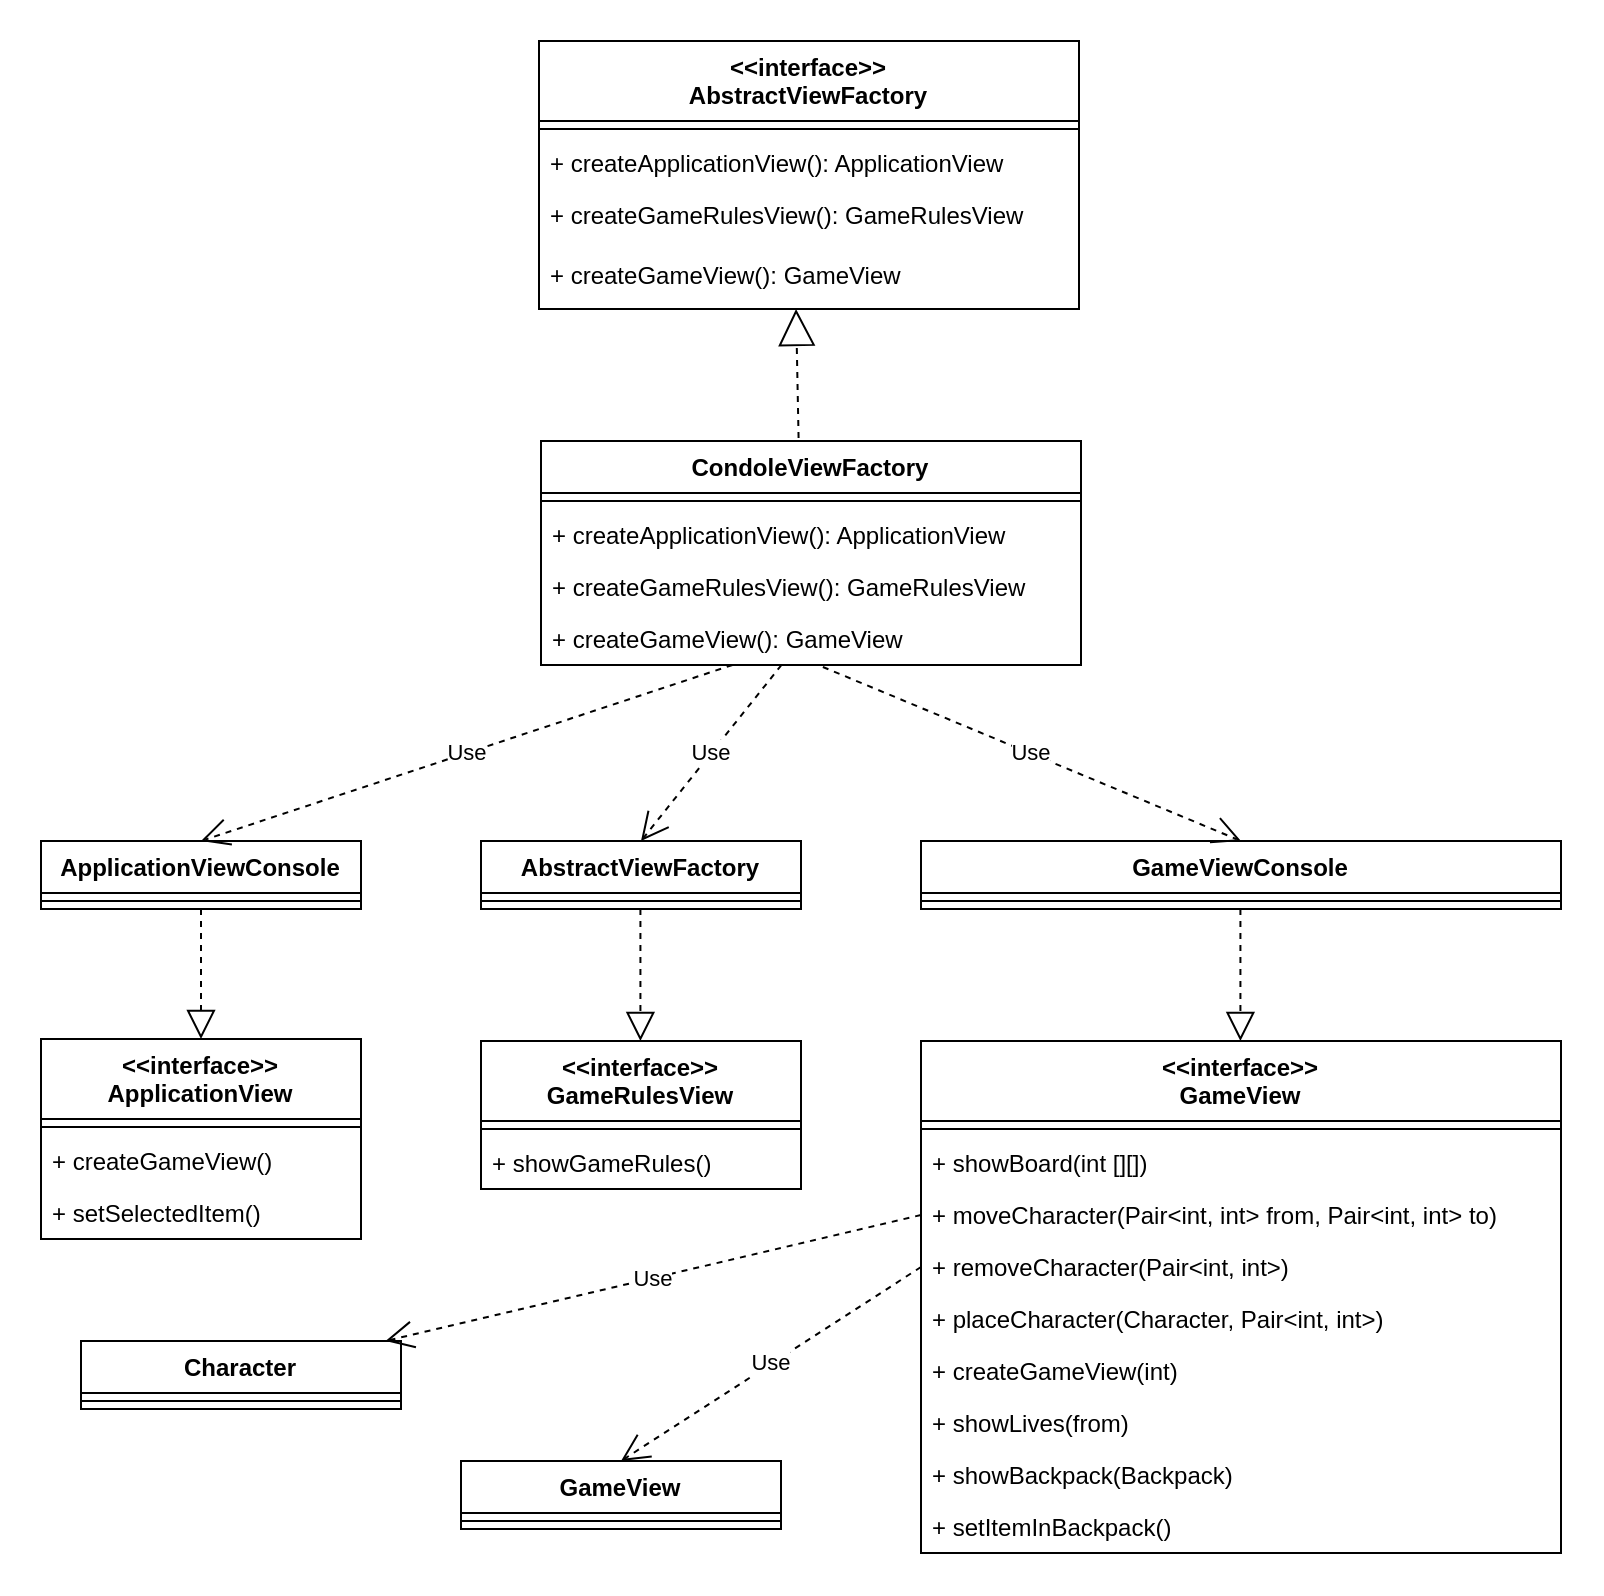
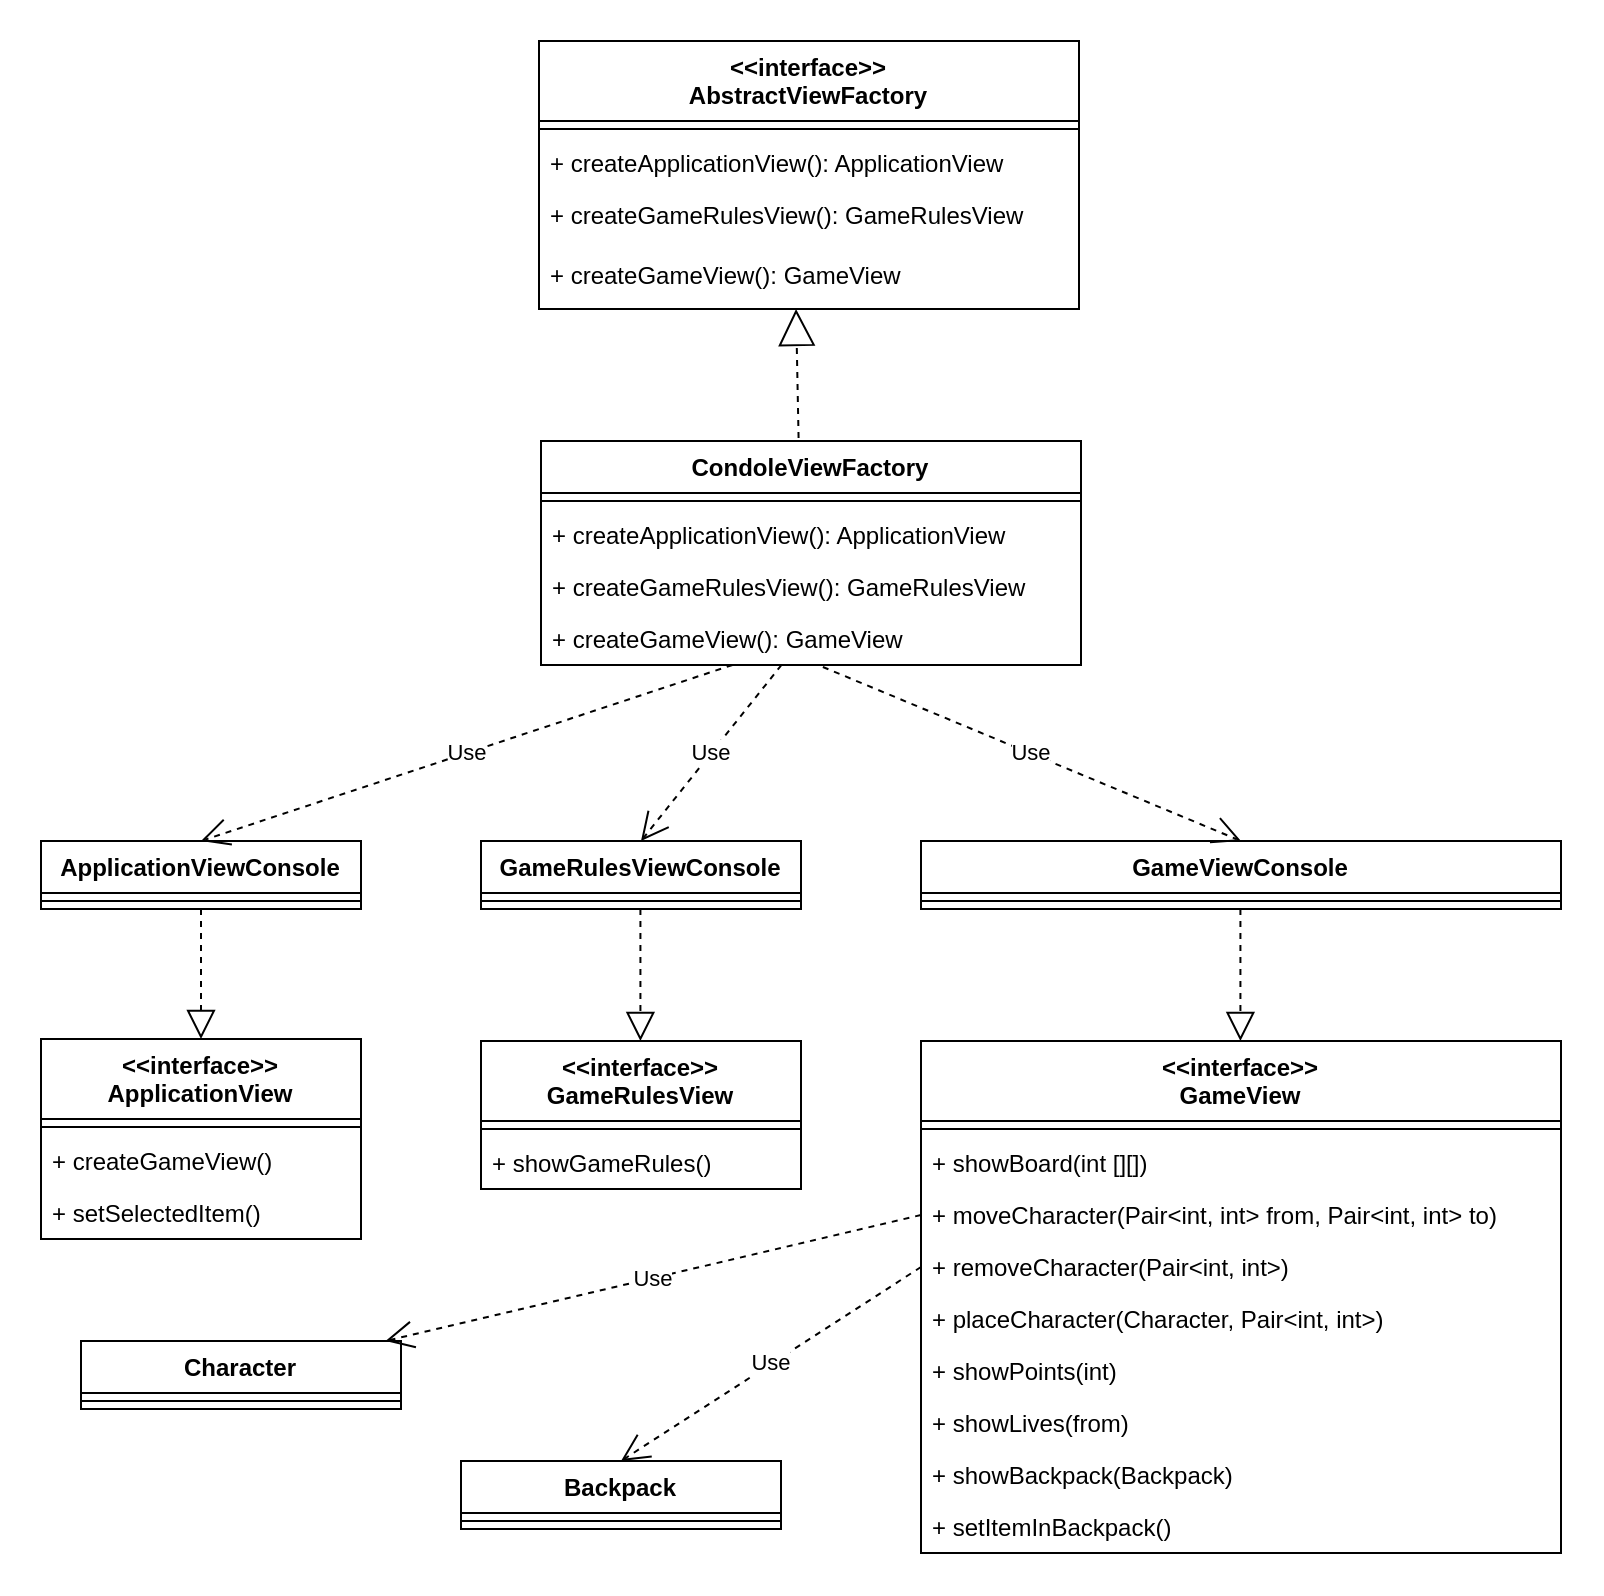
(640, 868) -> (640, 868)
(1064, 1372) -> (1037, 1372)
(620, 1488) -> (620, 1488)
